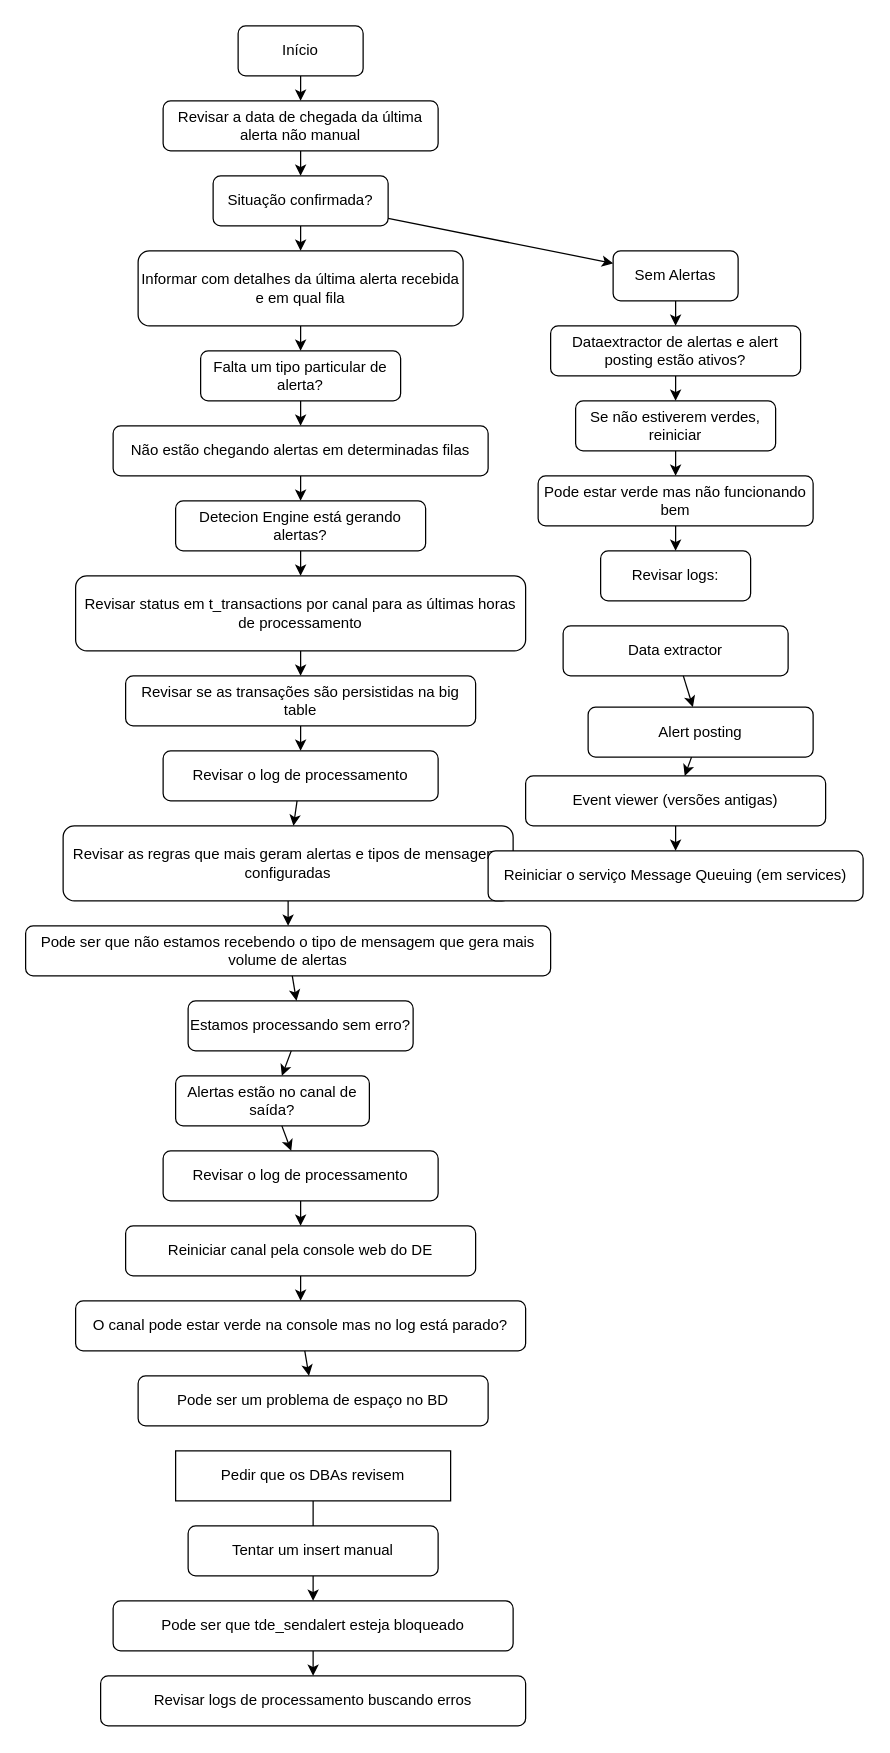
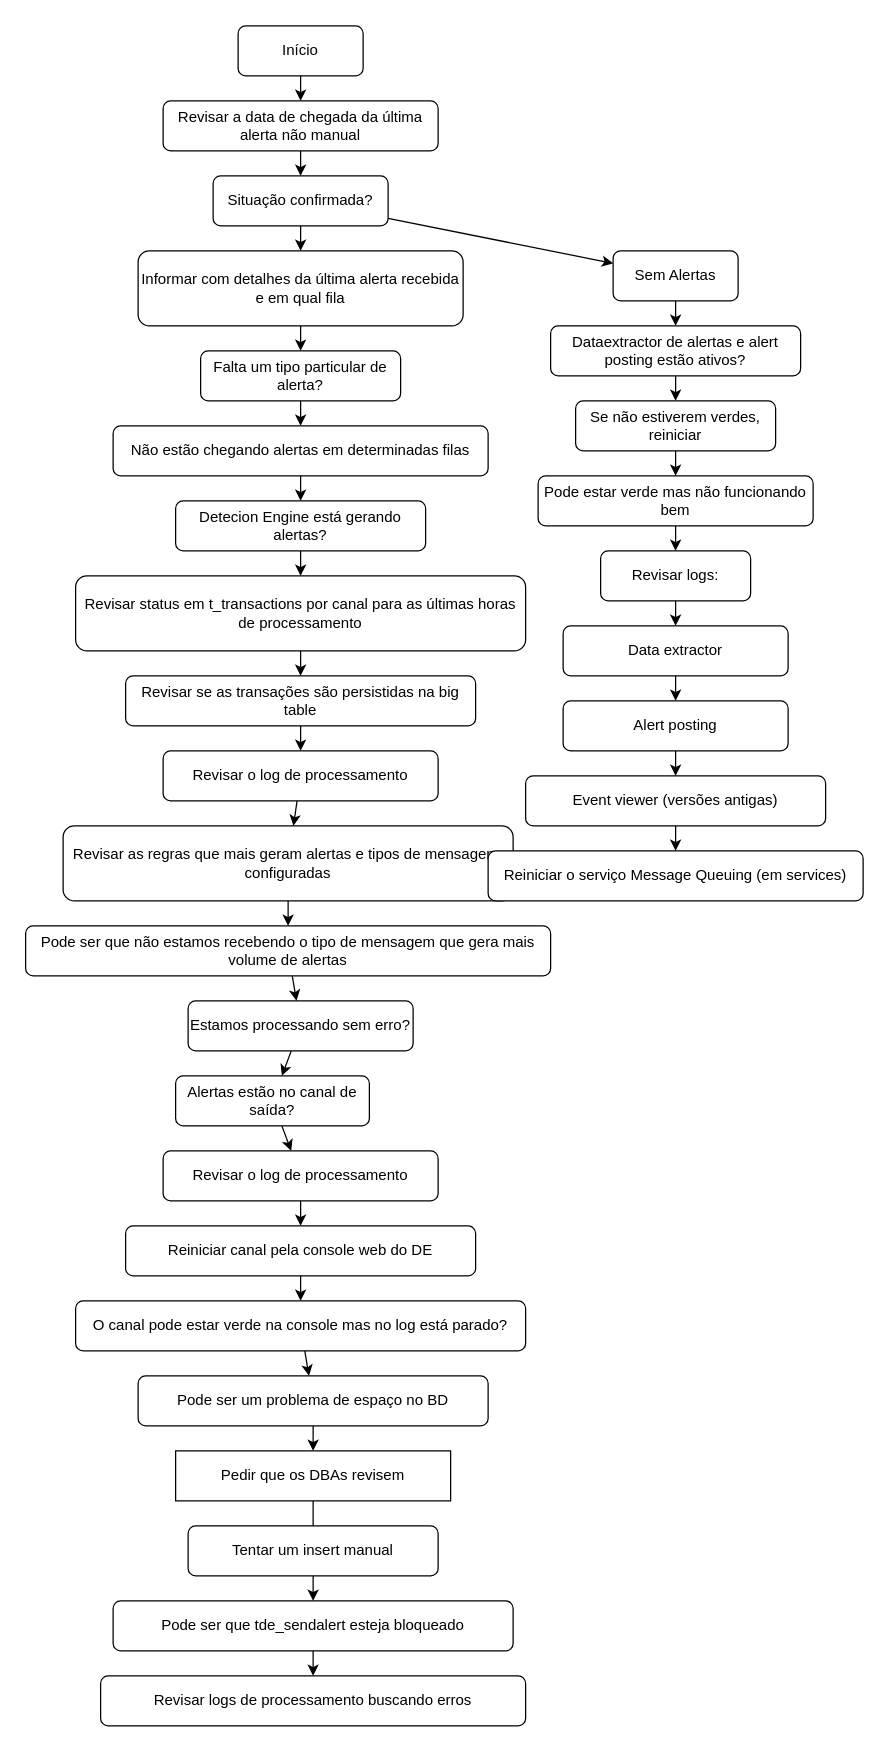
none -> (676, 609)
(701, 732) -> (676, 726)
none -> (313, 1434)
